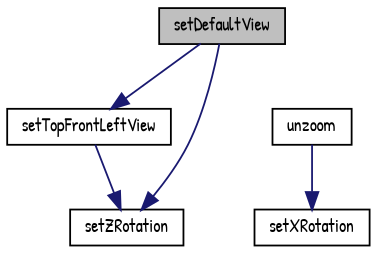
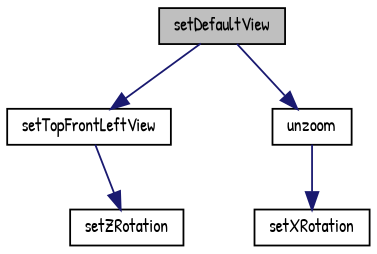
(197, 125) -> (261, 70)
